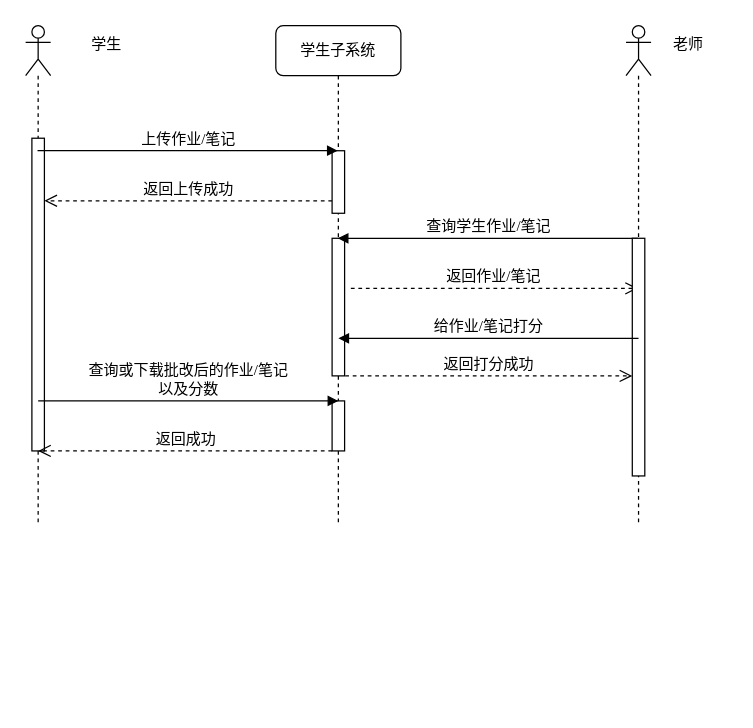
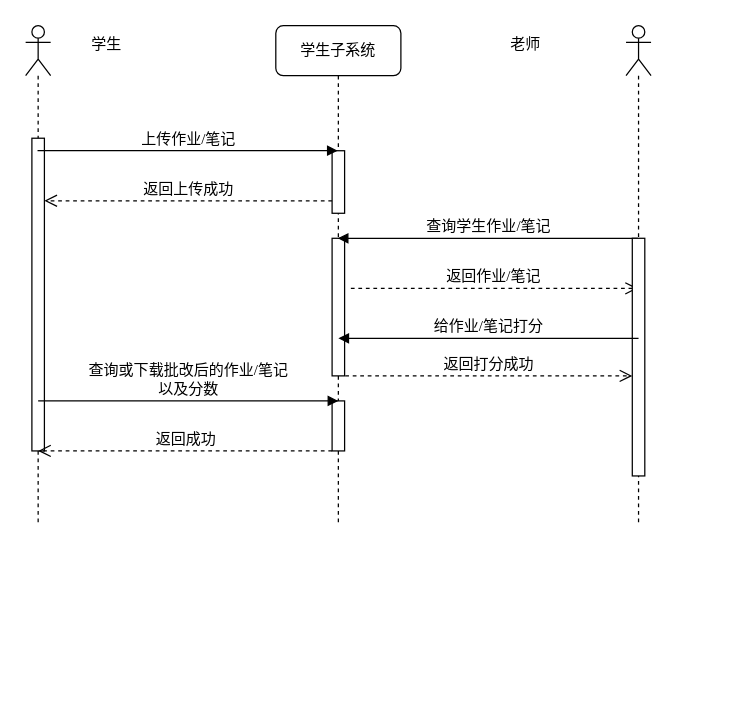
(688, 44) -> (526, 44)
